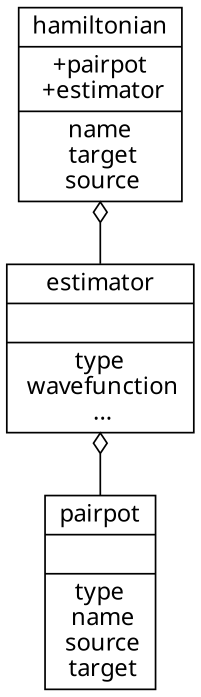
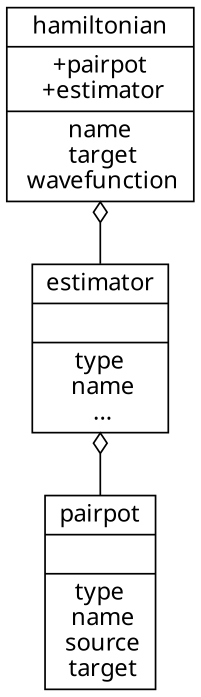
(100, 181) -> (100, 181)
(100, 387) -> (100, 387)
